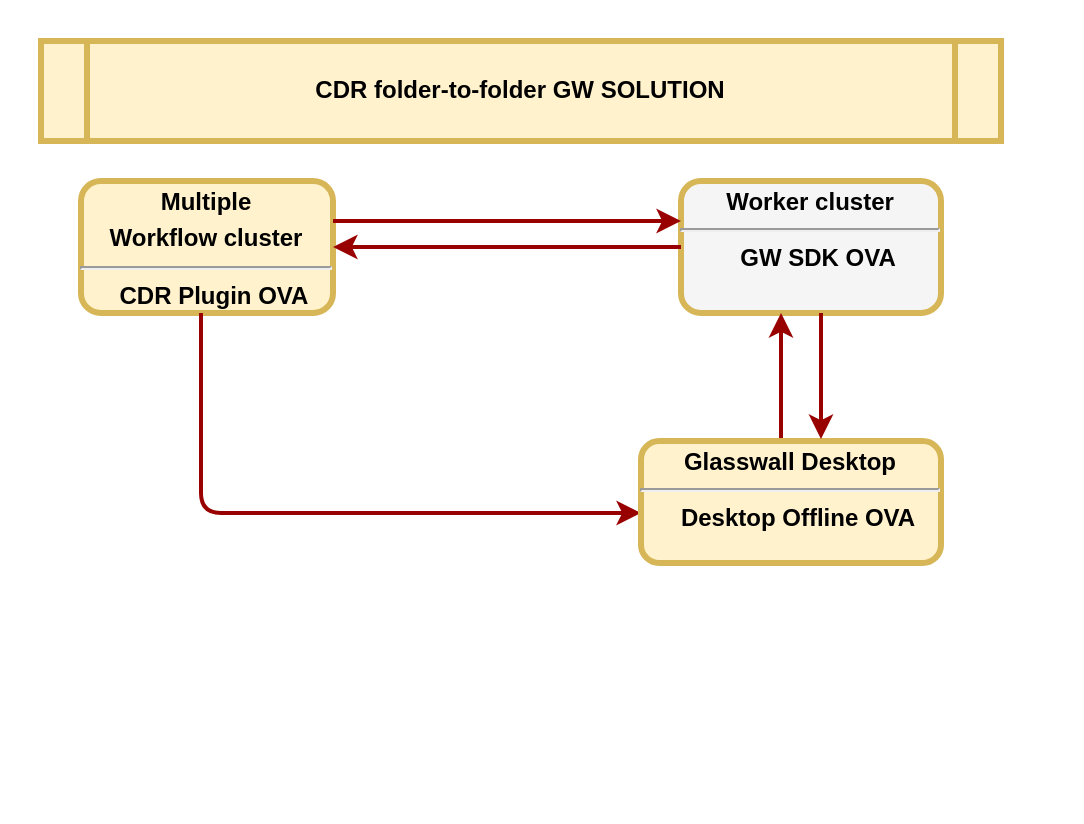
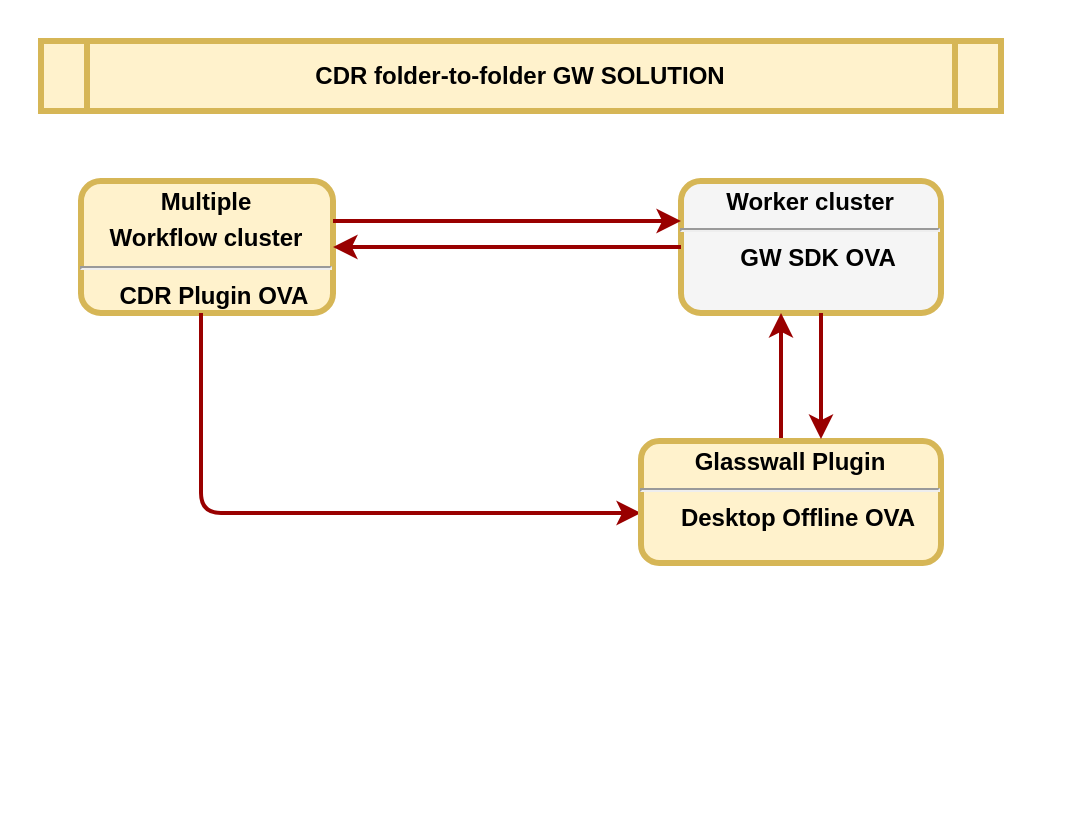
(521, 91) -> (521, 76)
(791, 441) -> (791, 441)
